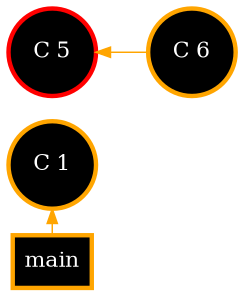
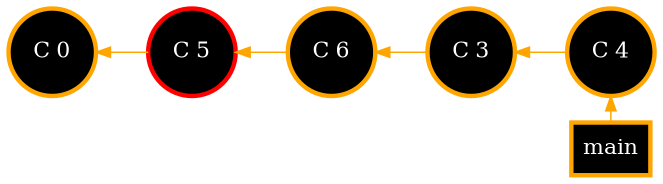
none -> (52, 52)
none -> (471, 52)
(52, 165) -> (611, 52)
